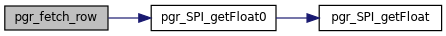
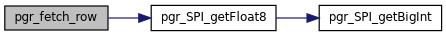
(214, 18) -> (214, 18)
(380, 18) -> (380, 18)
